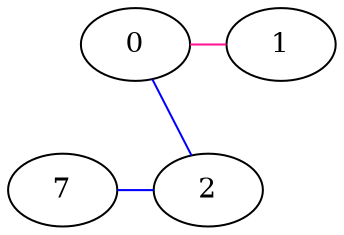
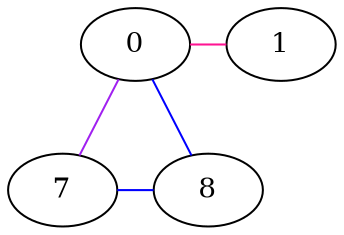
none -> (99, 117)
(208, 190) -> (208, 190)
